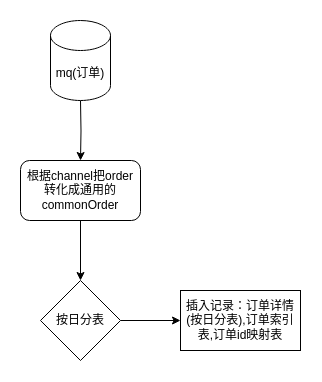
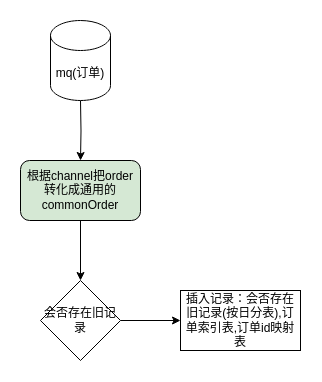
(81, 191) -> (81, 191)
(81, 321) -> (81, 321)
(241, 321) -> (241, 321)
